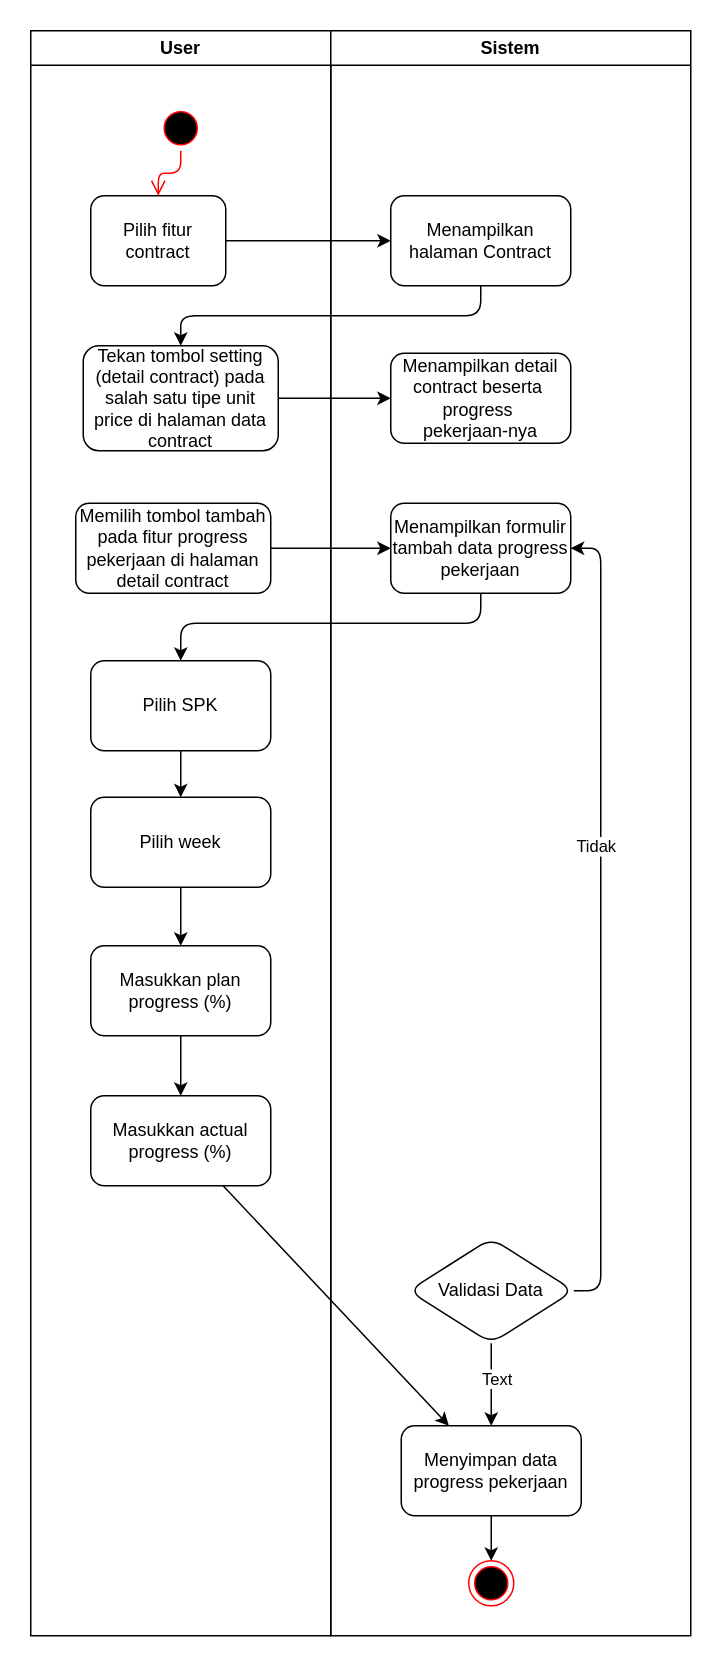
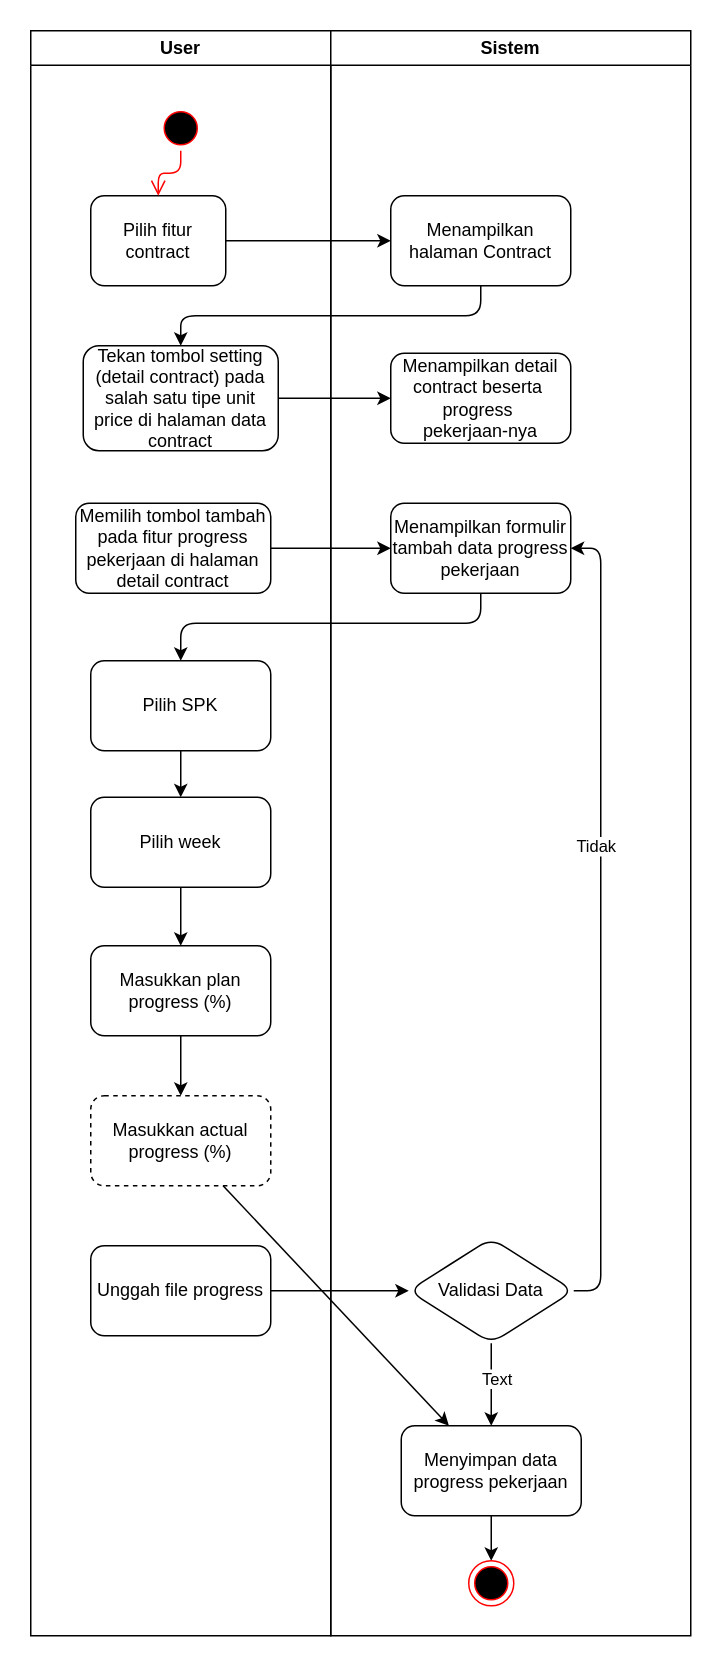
(181, 1141) -> (181, 1141)
none -> (181, 1291)
none -> (335, 1291)
